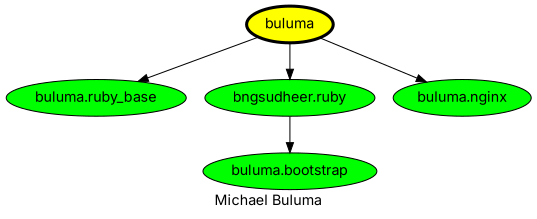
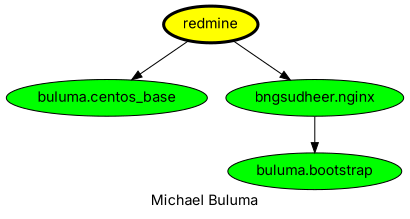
(290, 24) -> (211, 24)
(96, 98) -> (107, 98)
(290, 98) -> (315, 98)
(462, 98) -> none
